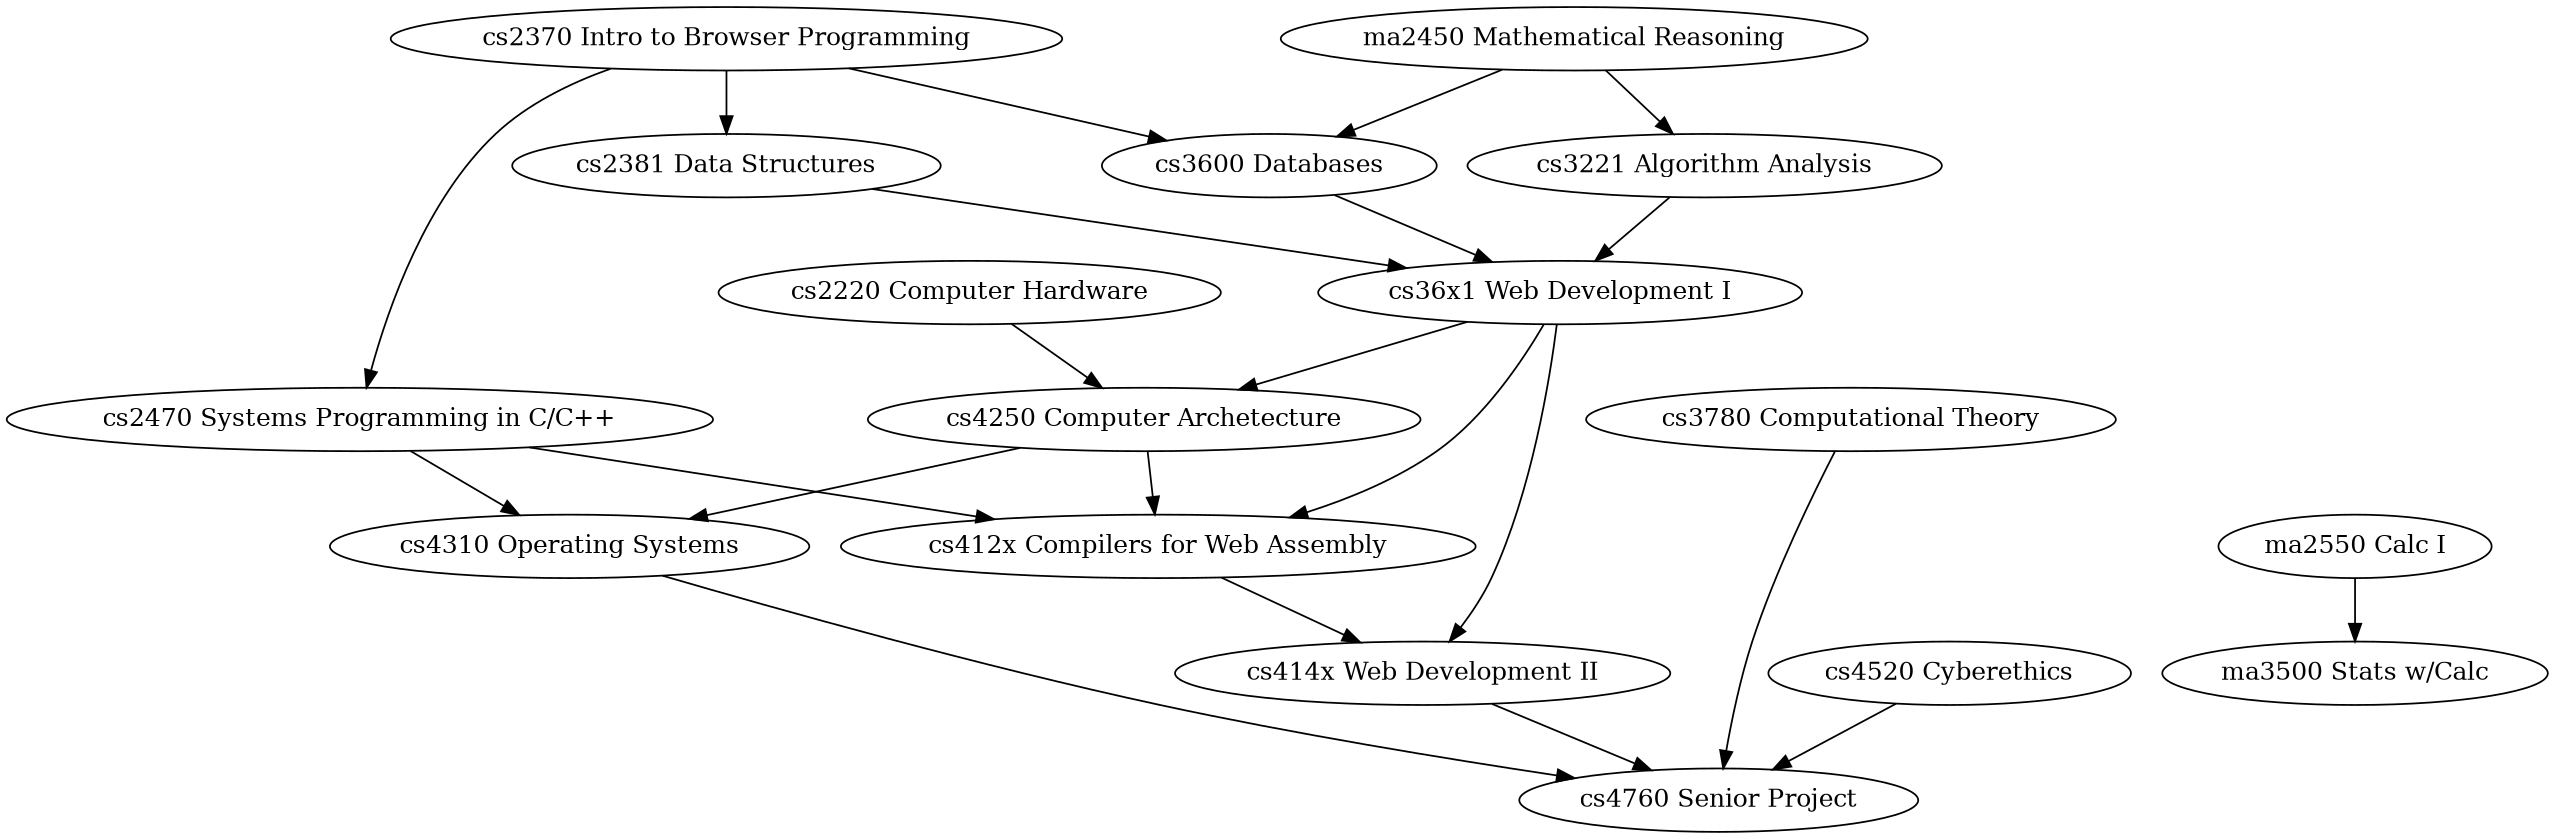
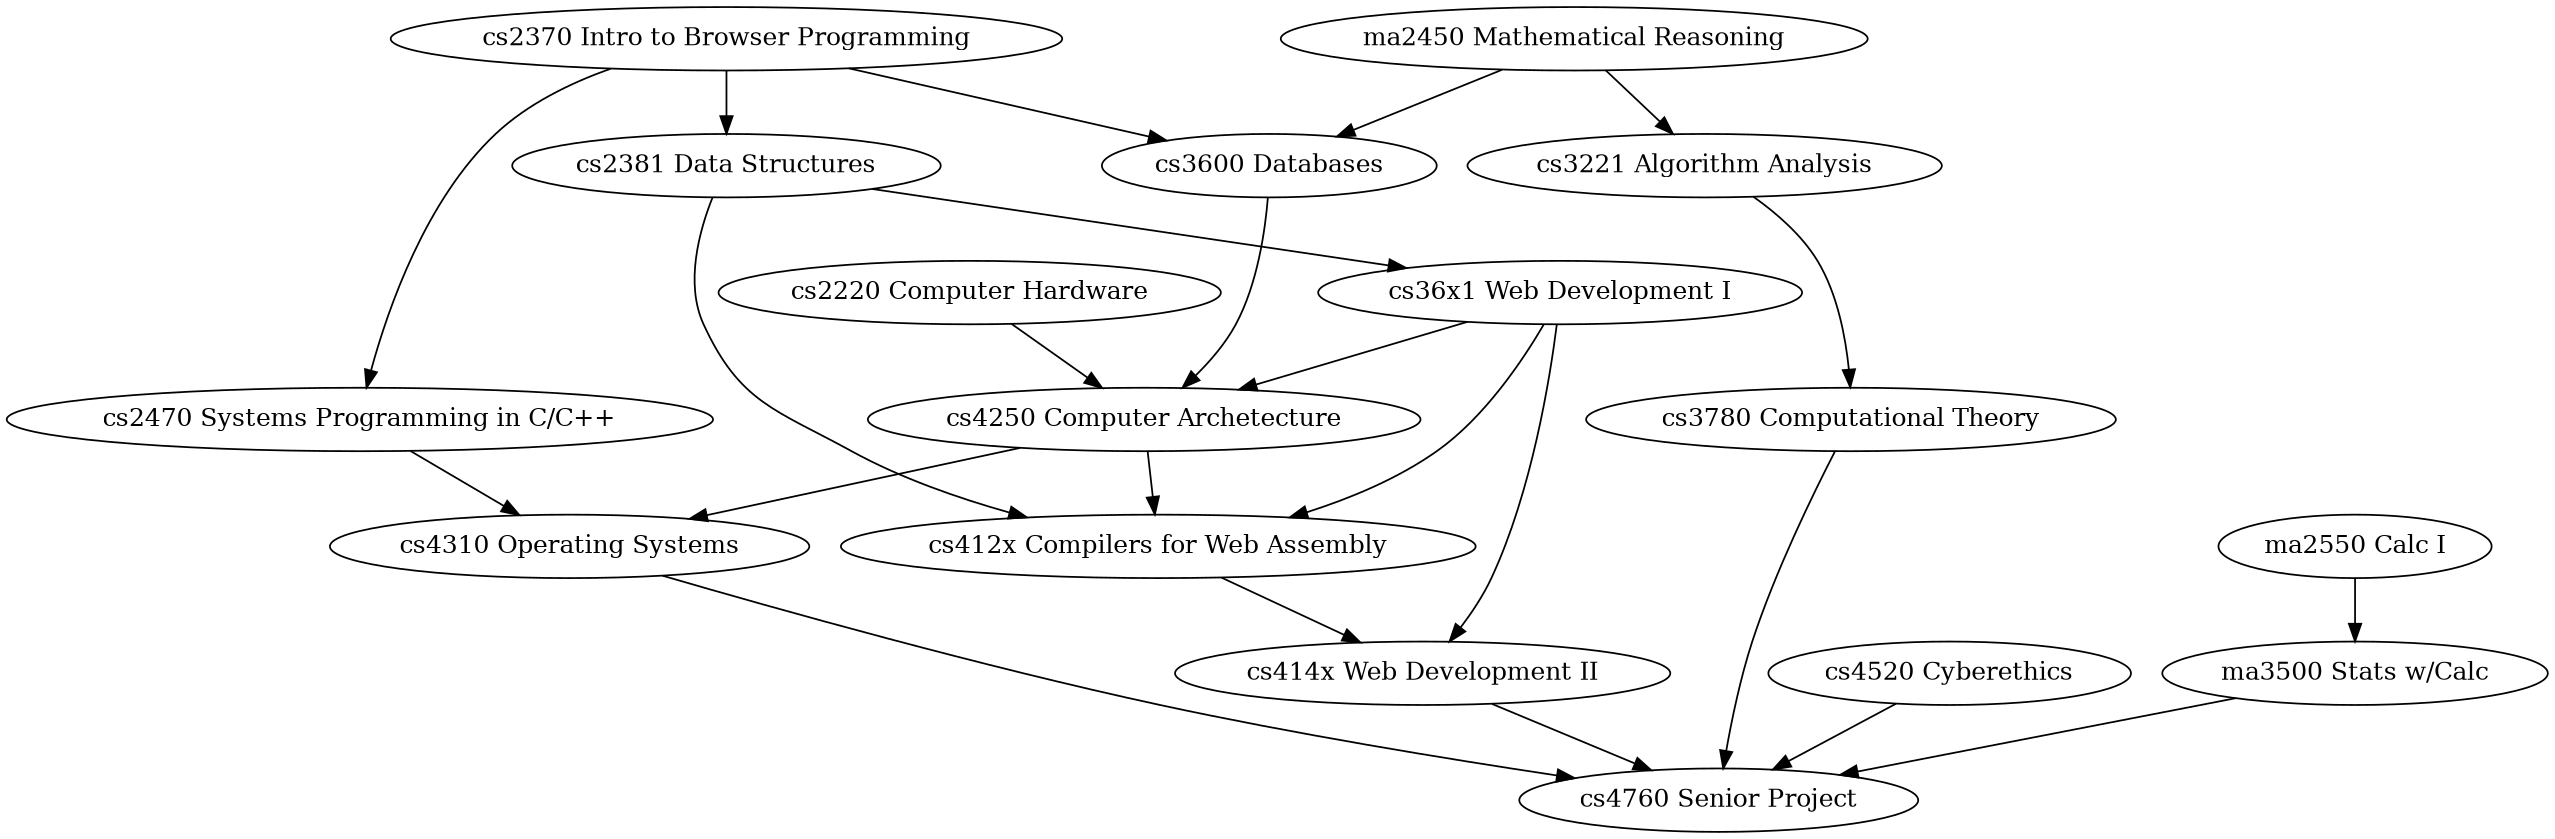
(1639, 223) -> (1823, 271)
(1405, 225) -> (1249, 294)
(753, 482) -> (781, 413)
none -> (2047, 735)
